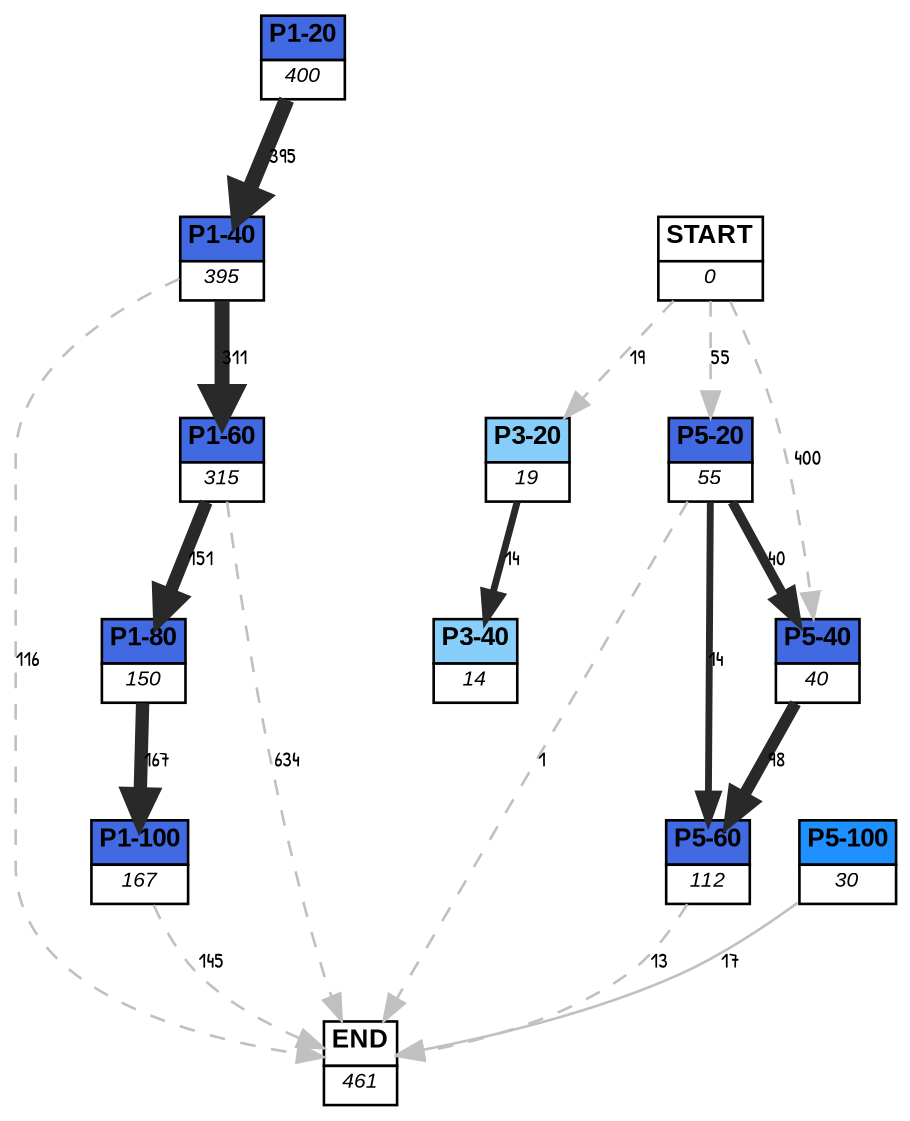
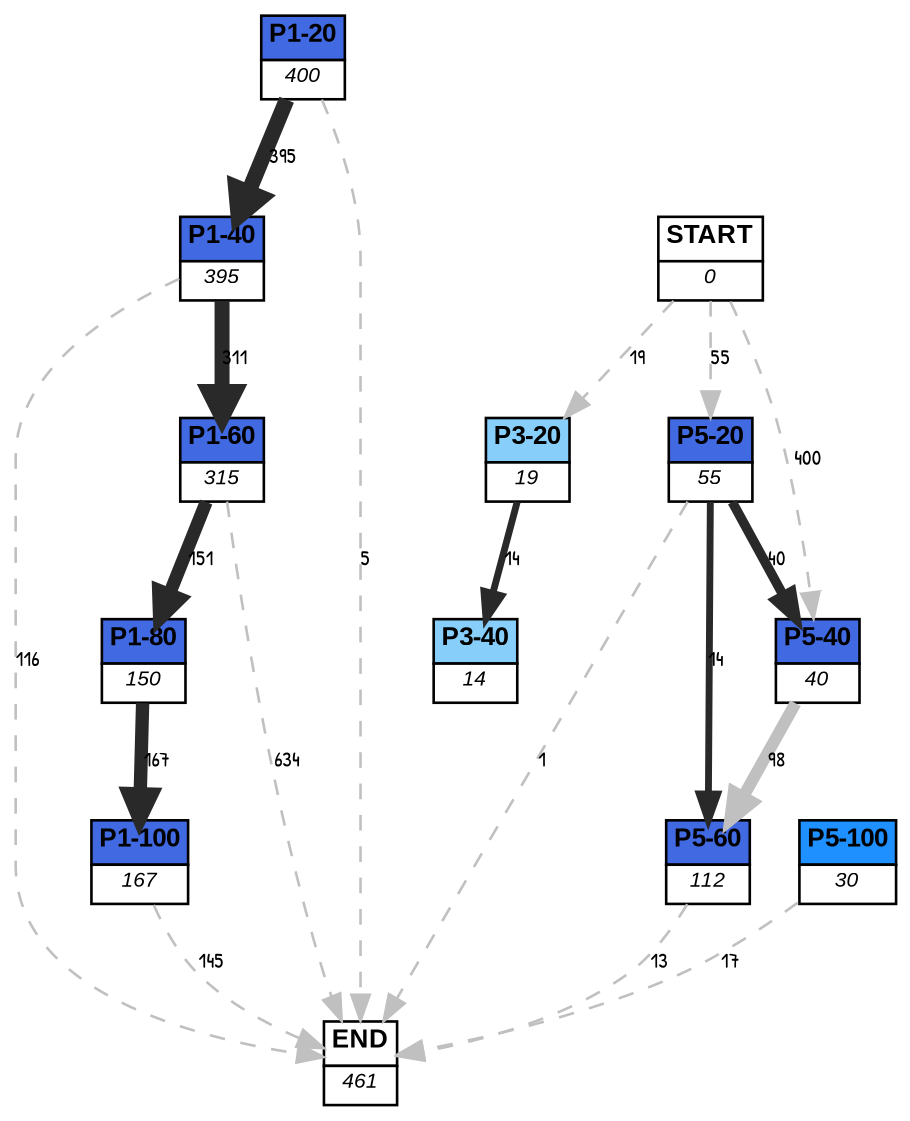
none -> (361, 544)
(769, 750) -> (769, 750)
(620, 998) -> (620, 998)
